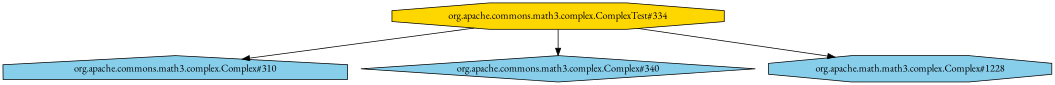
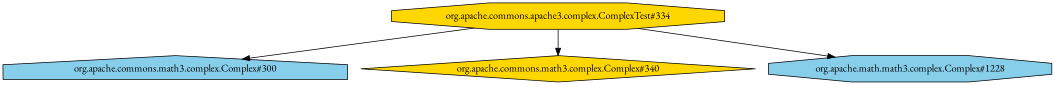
(558, 16) -> (558, 16)
(175, 69) -> (175, 69)
(558, 69) -> (558, 69)
